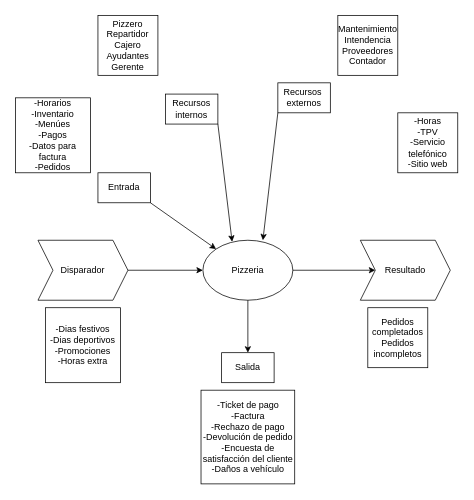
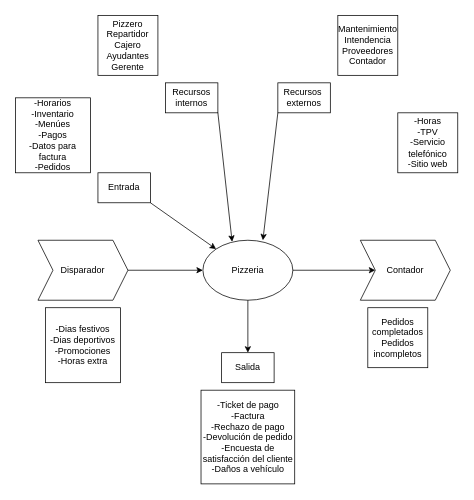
(192, 109) -> (192, 98)
(405, 270) -> (405, 270)
